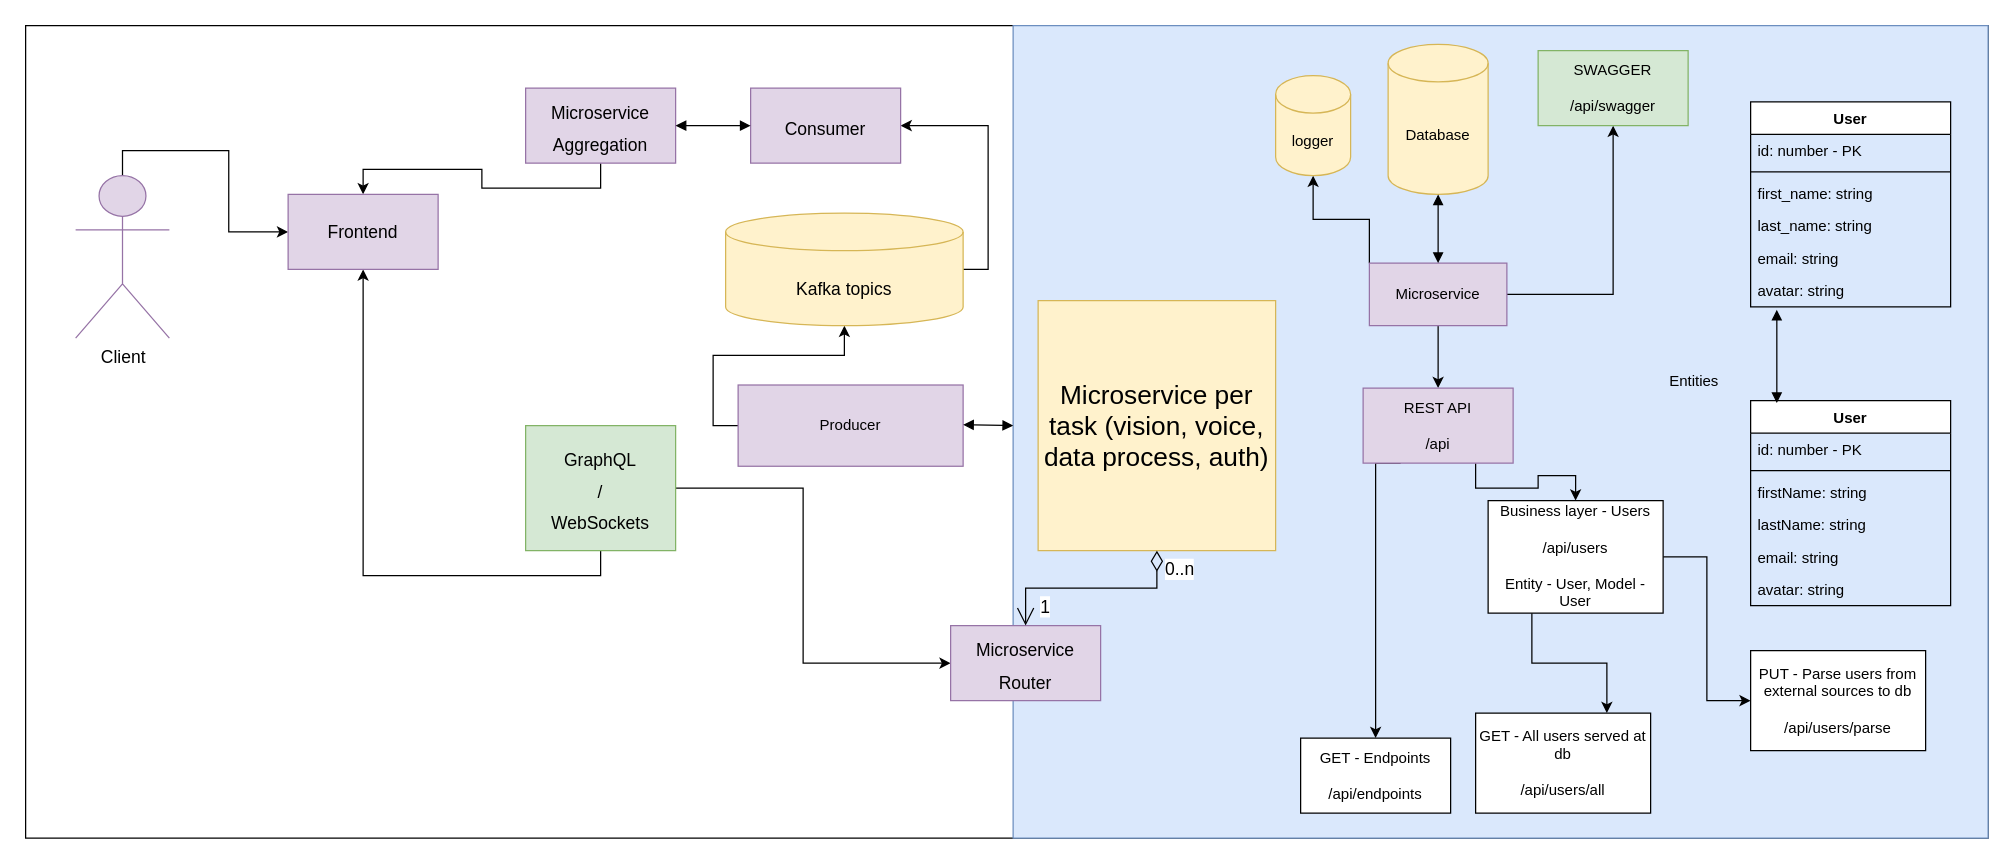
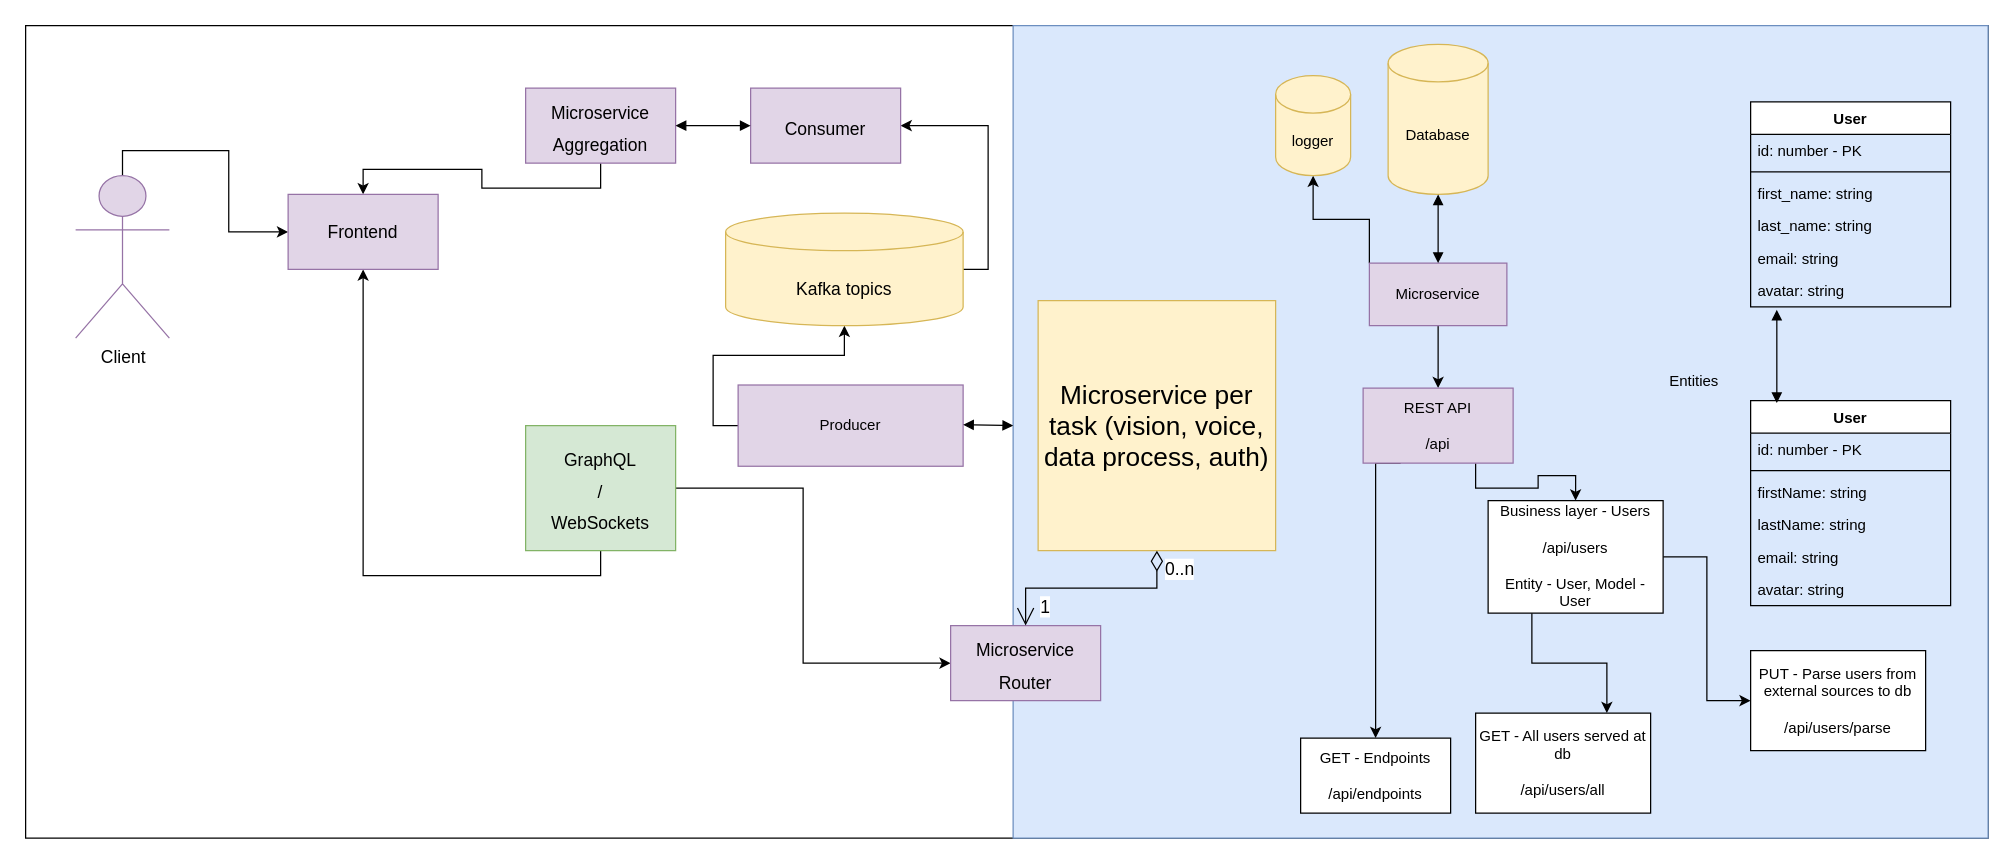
(1613, 88) -> none
(1613, 267) -> none
